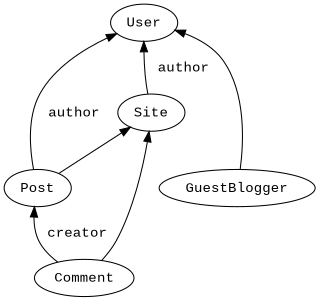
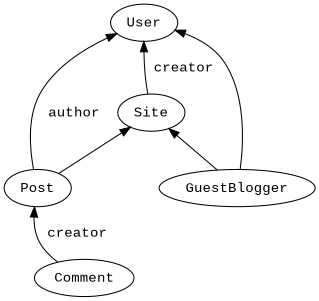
(184, 68) -> (184, 68)
(132, 204) -> (197, 153)
